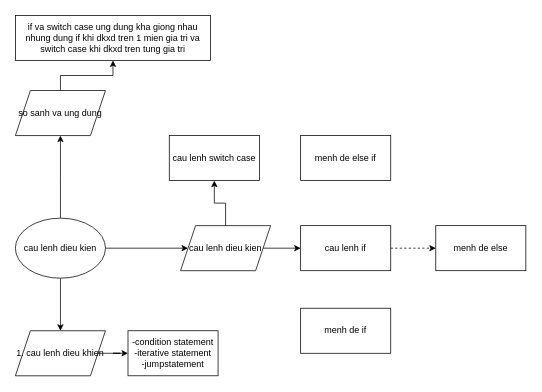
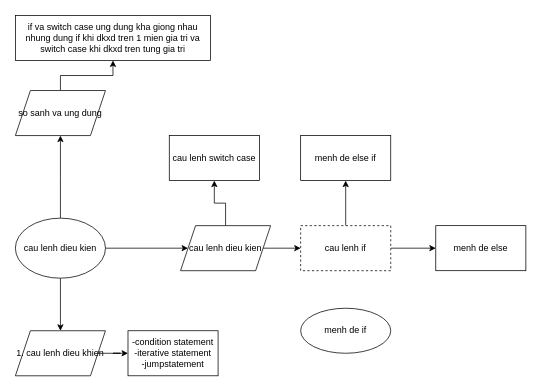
none -> (345, 205)
(345, 248) -> (345, 248)
(410, 248) -> (410, 248)
(345, 330) -> (345, 330)
